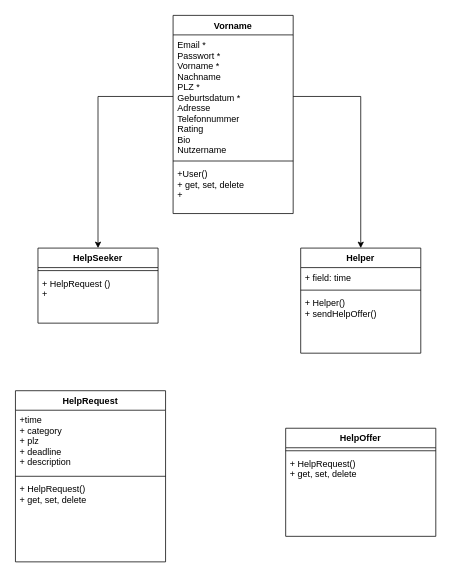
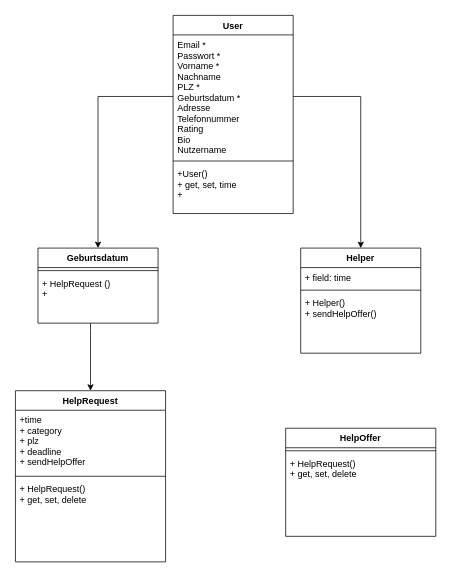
(233, 26) -> (233, 26)
(195, 174) -> (195, 174)
(98, 258) -> (98, 258)
none -> (90, 354)
(31, 420) -> (31, 420)
